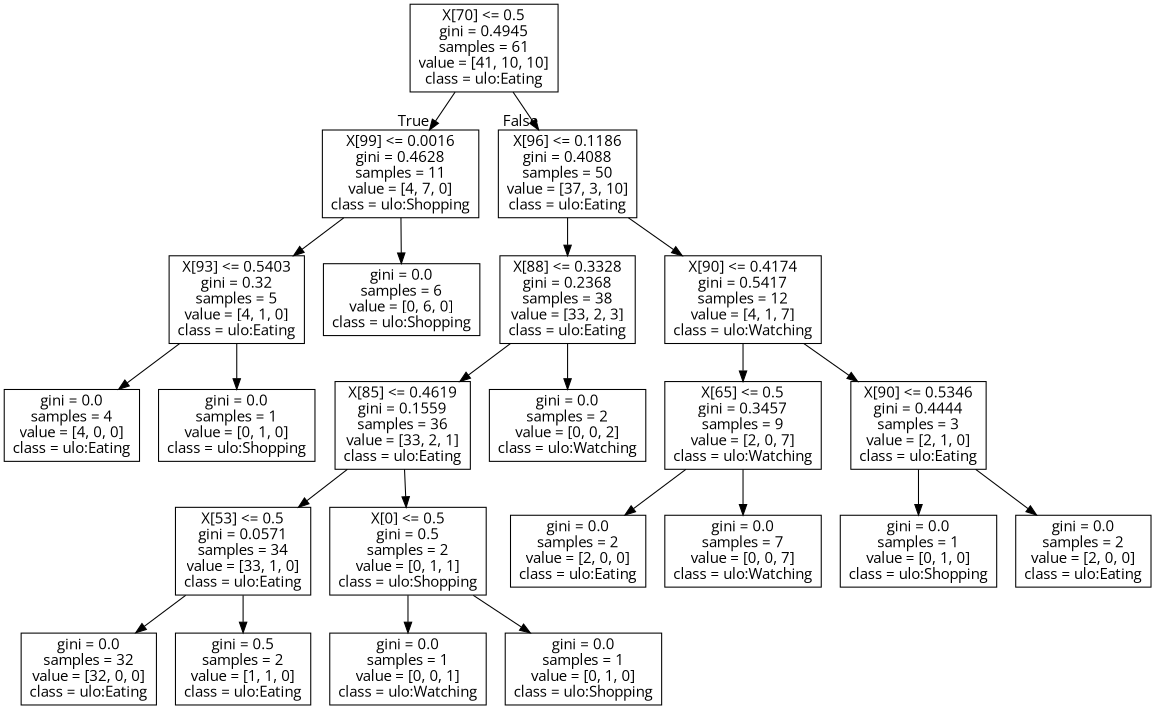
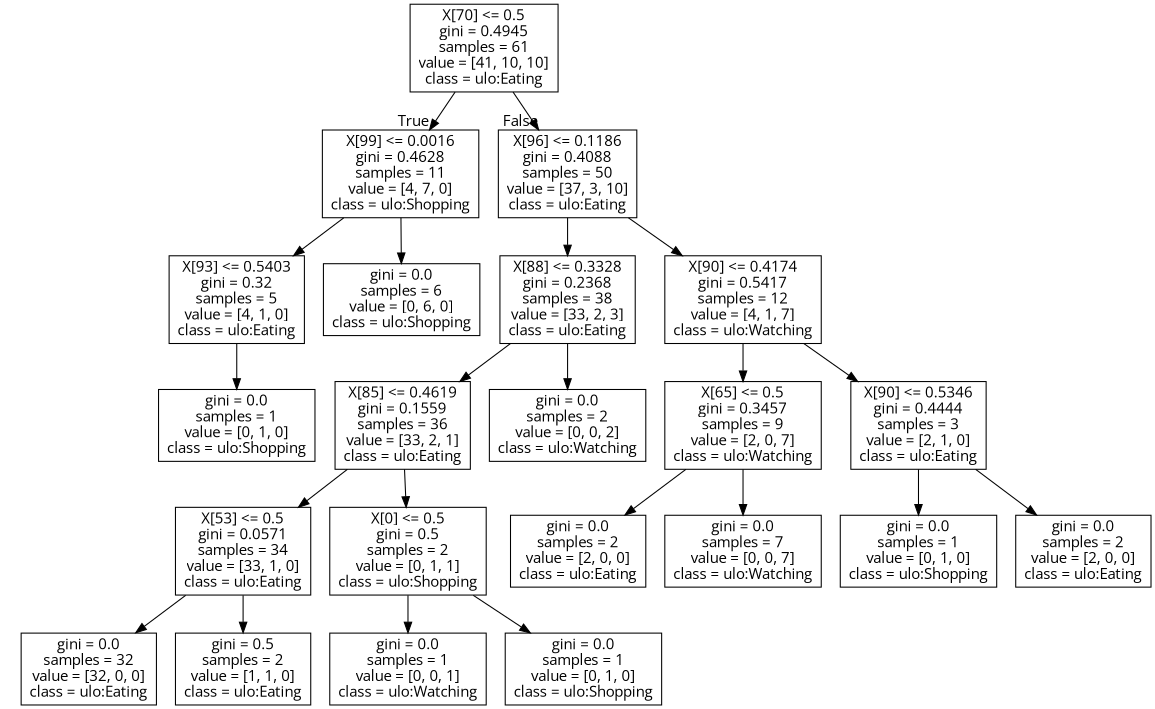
(72, 425) -> none
